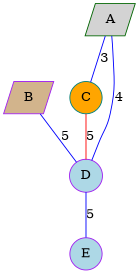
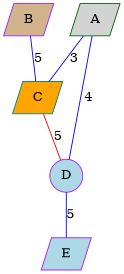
(86, 98) -> (38, 98)
(58, 138) -> (33, 59)
(86, 254) -> (66, 254)
